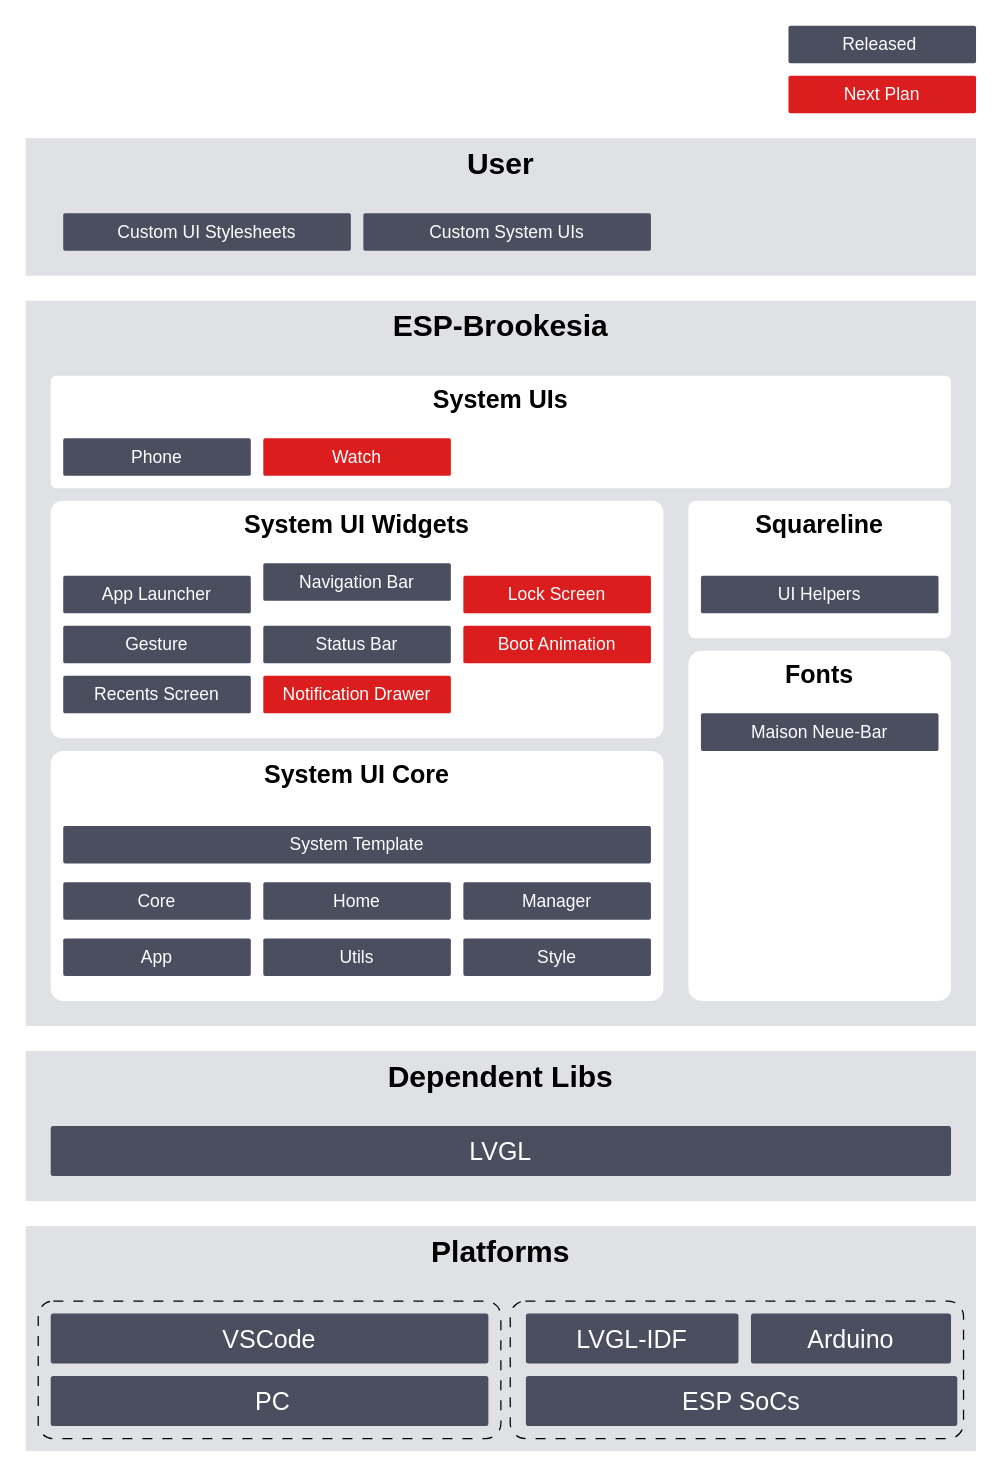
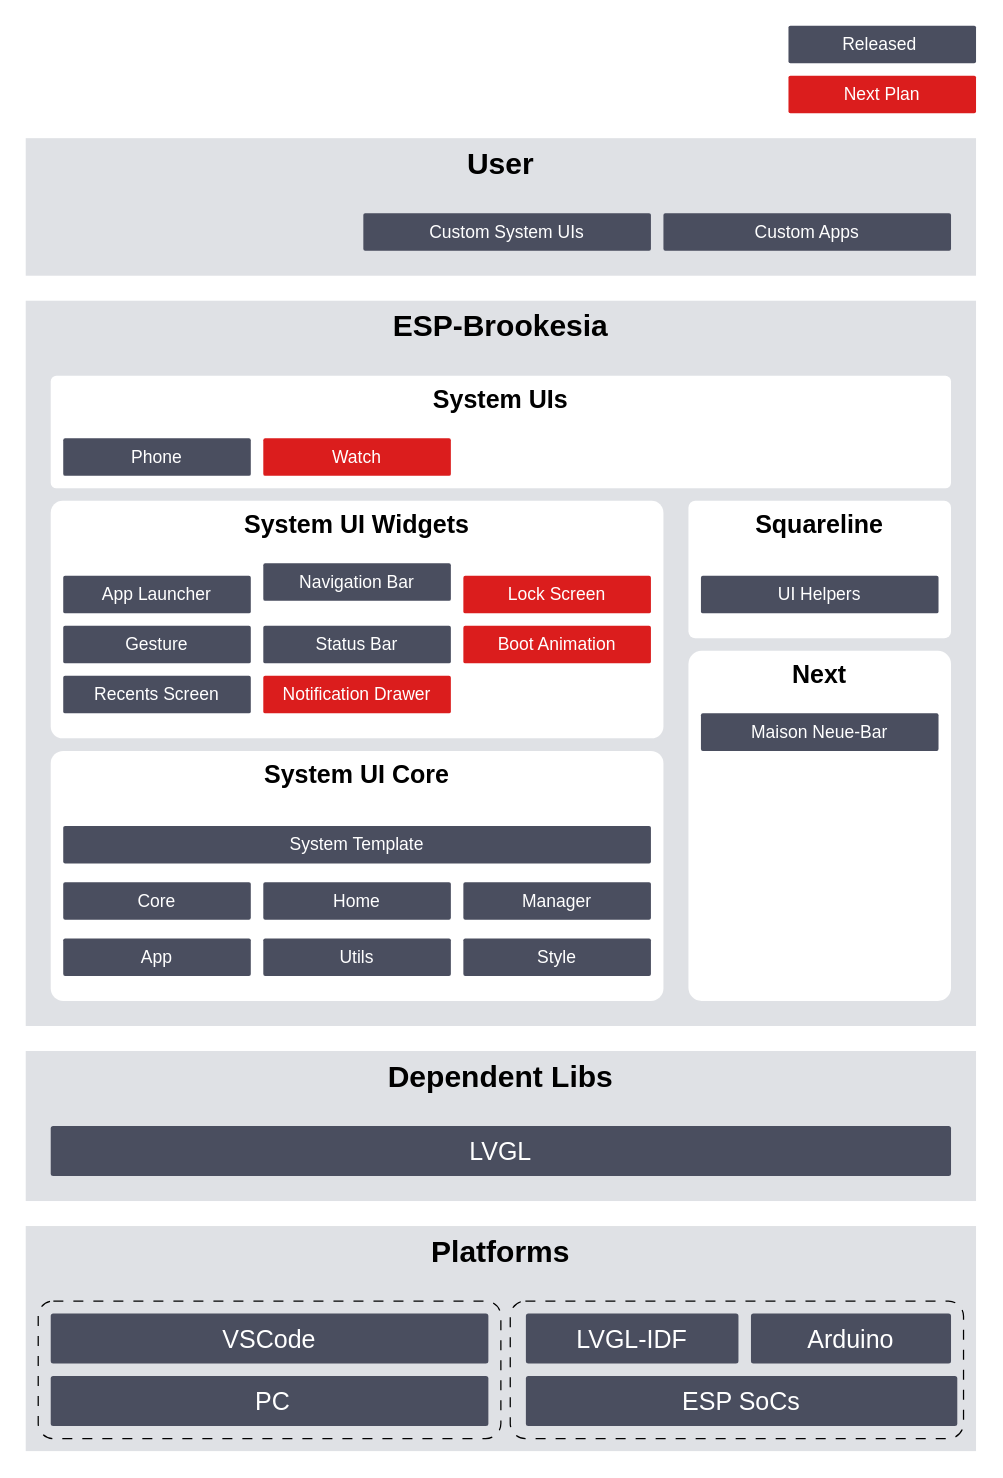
(207, 232) -> none
none -> (807, 232)
(819, 670) -> (819, 670)
